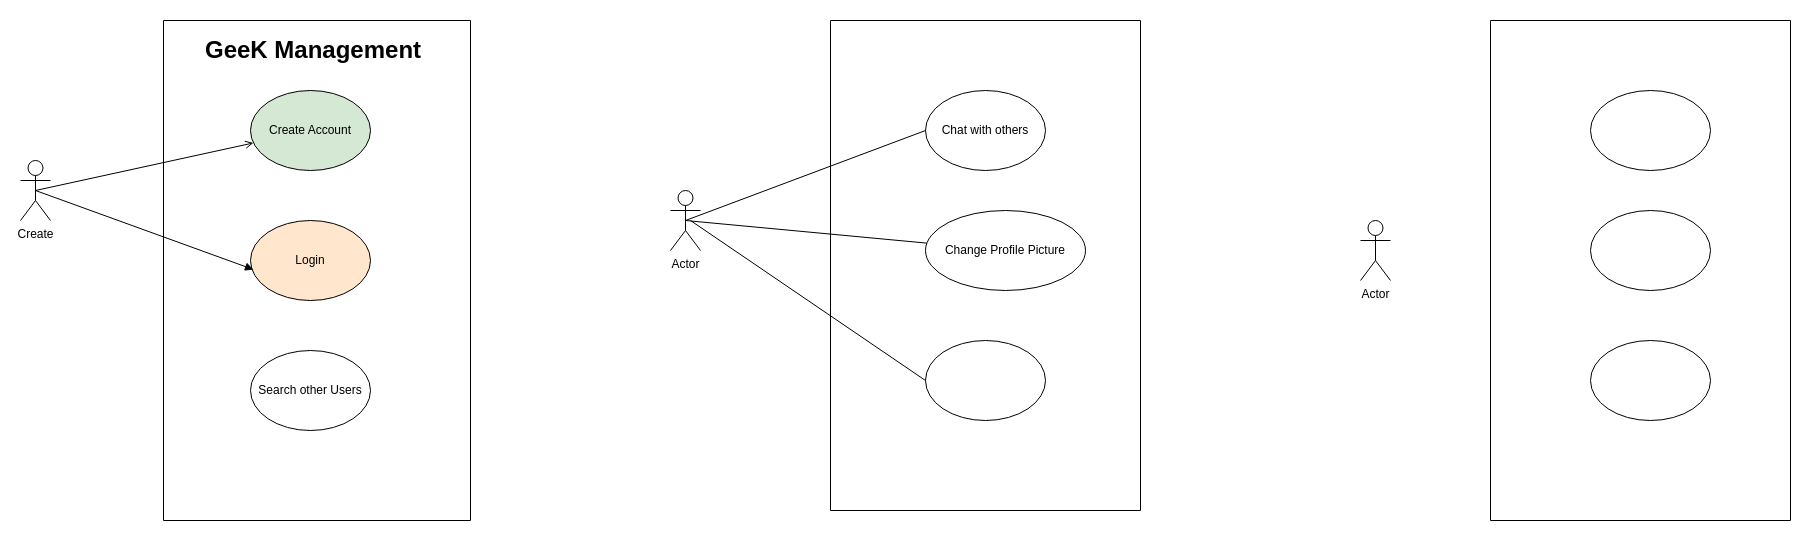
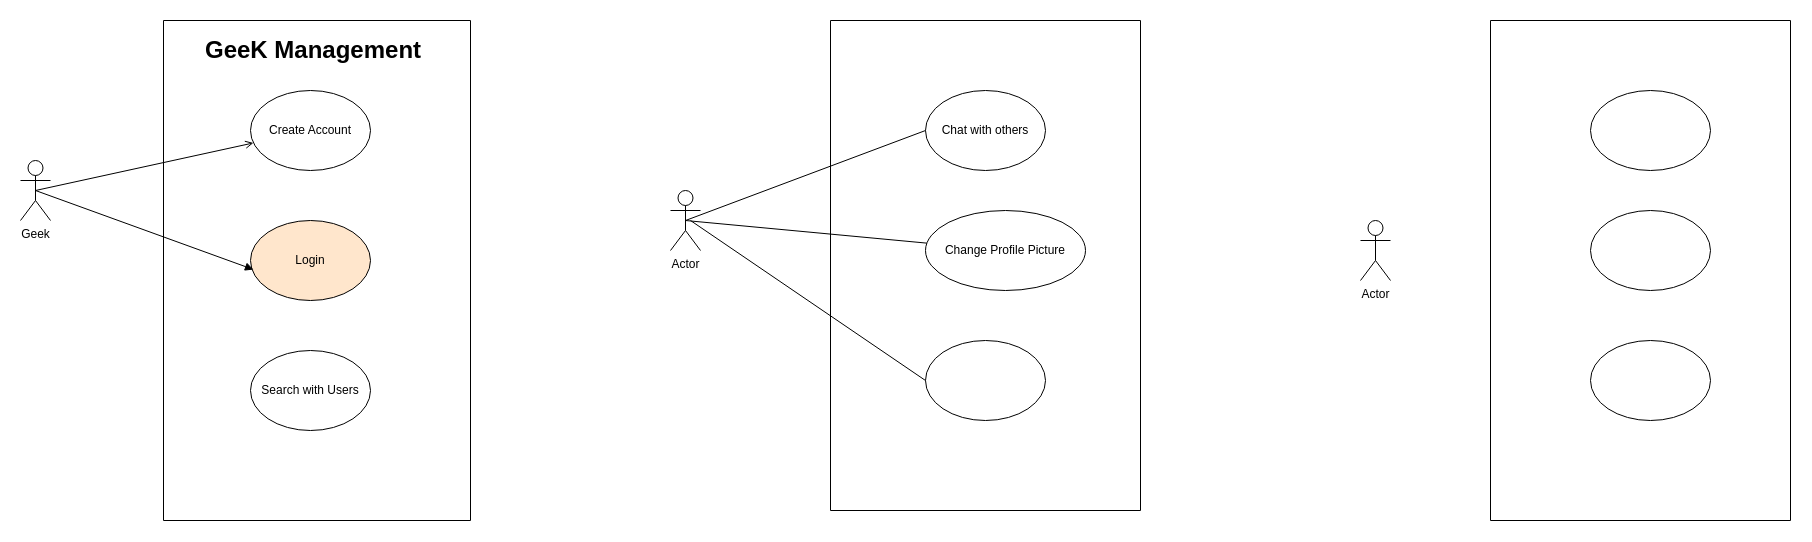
(311, 131) -> (311, 131)
(36, 235) -> (36, 235)
(311, 391) -> (311, 391)
